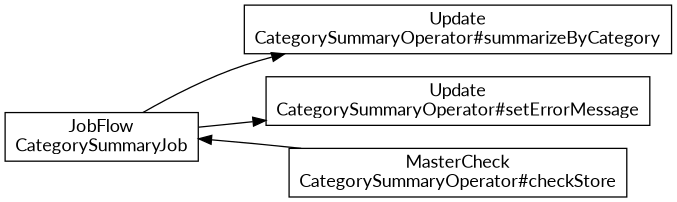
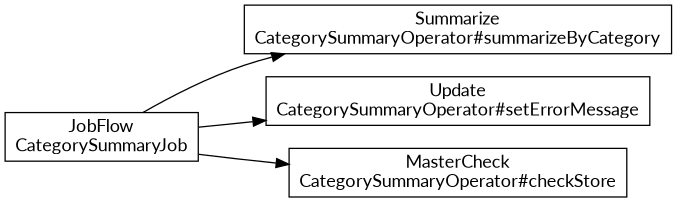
(458, 29) -> (458, 29)
(256, 144) -> (237, 159)
